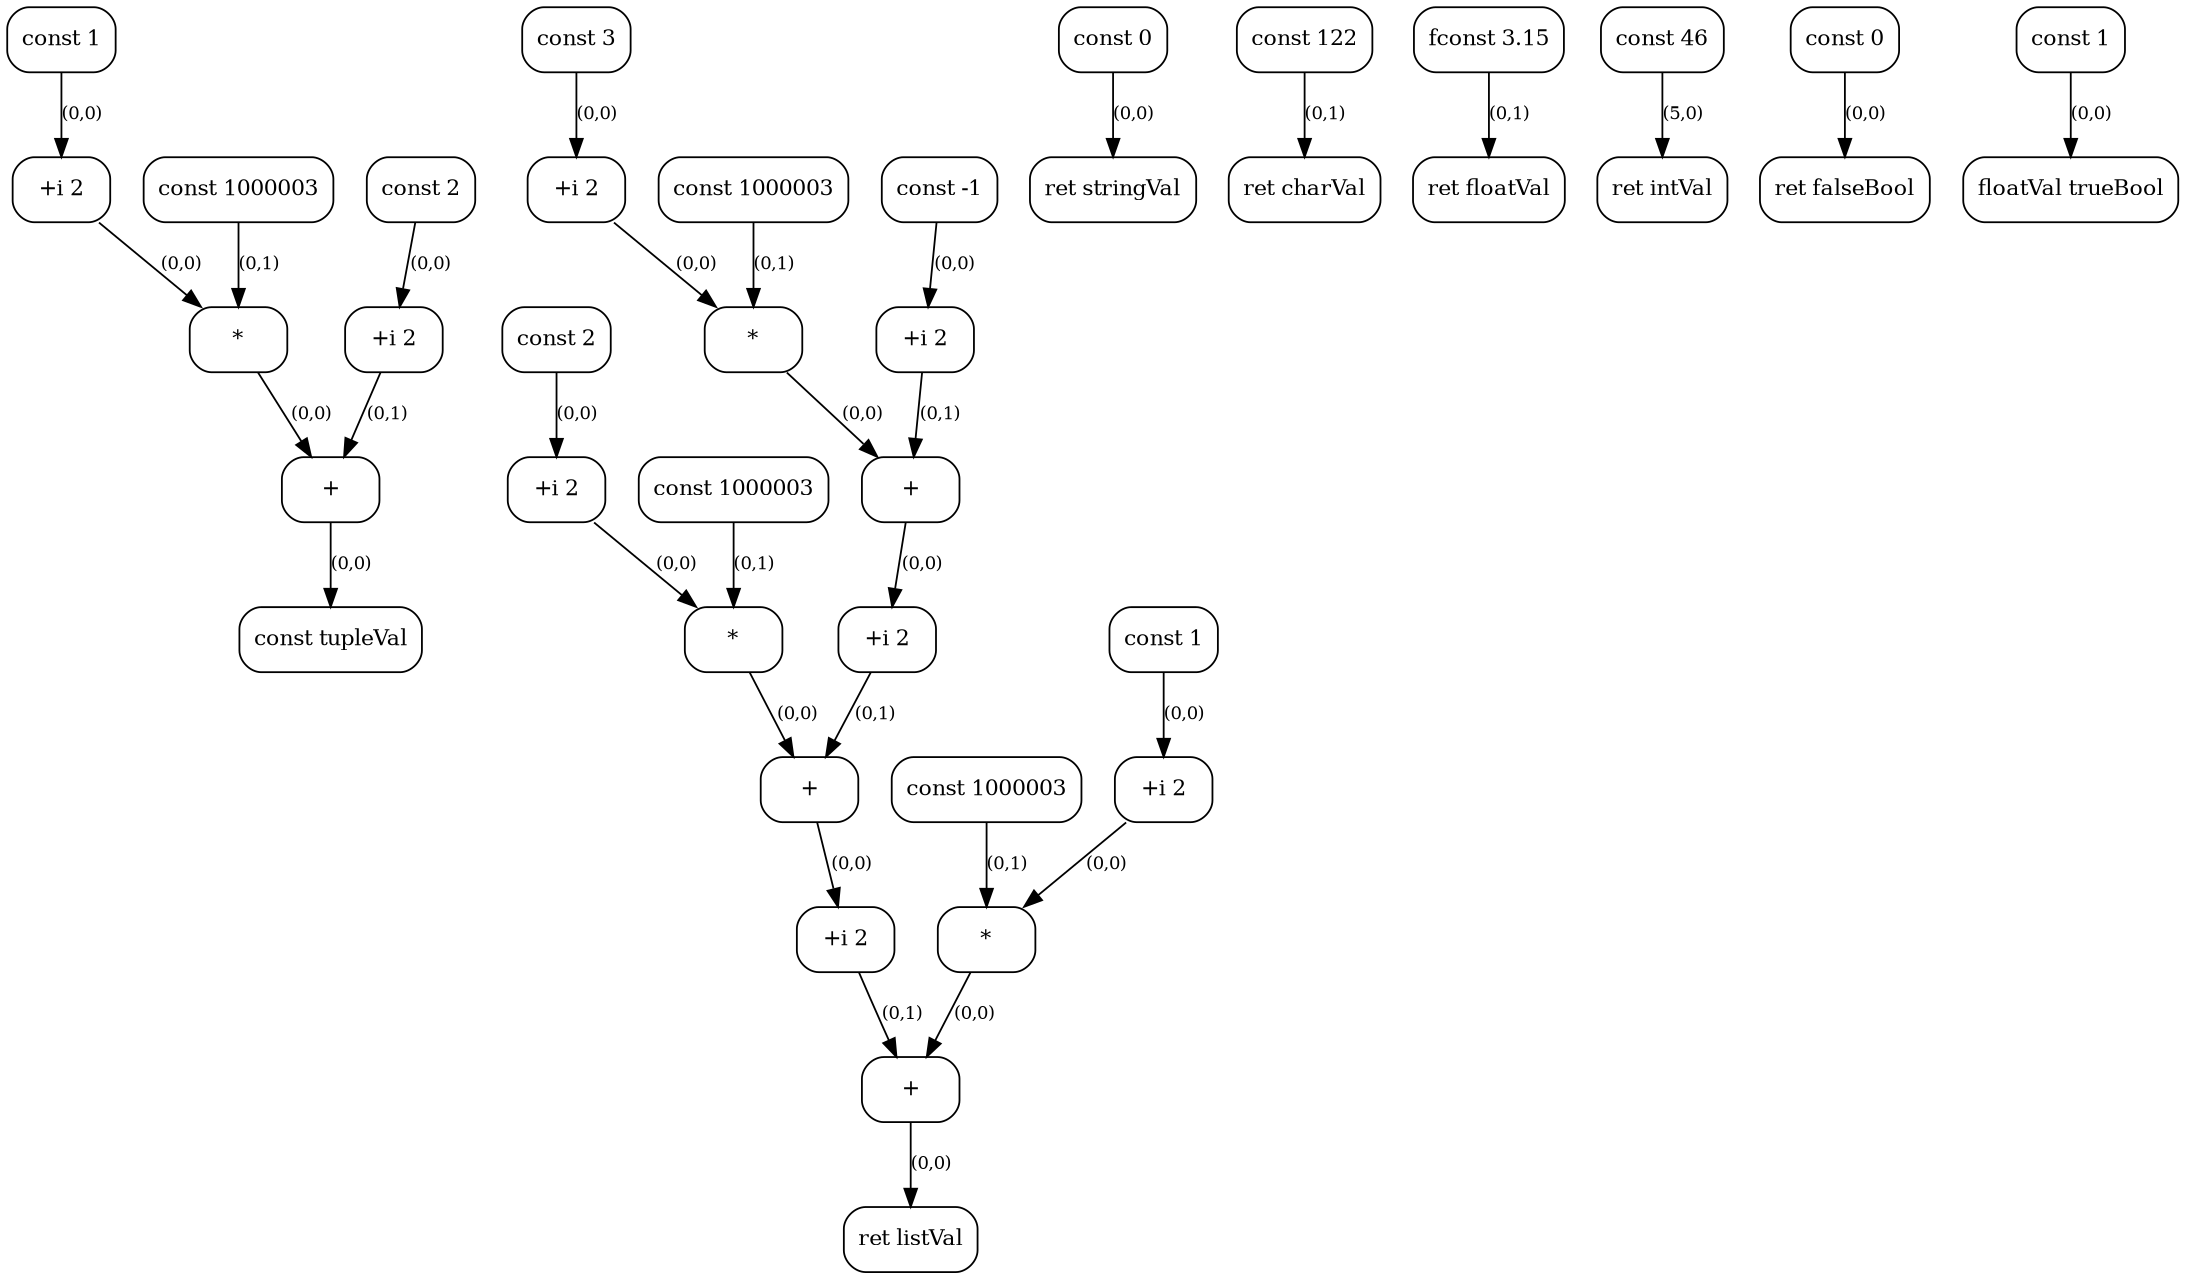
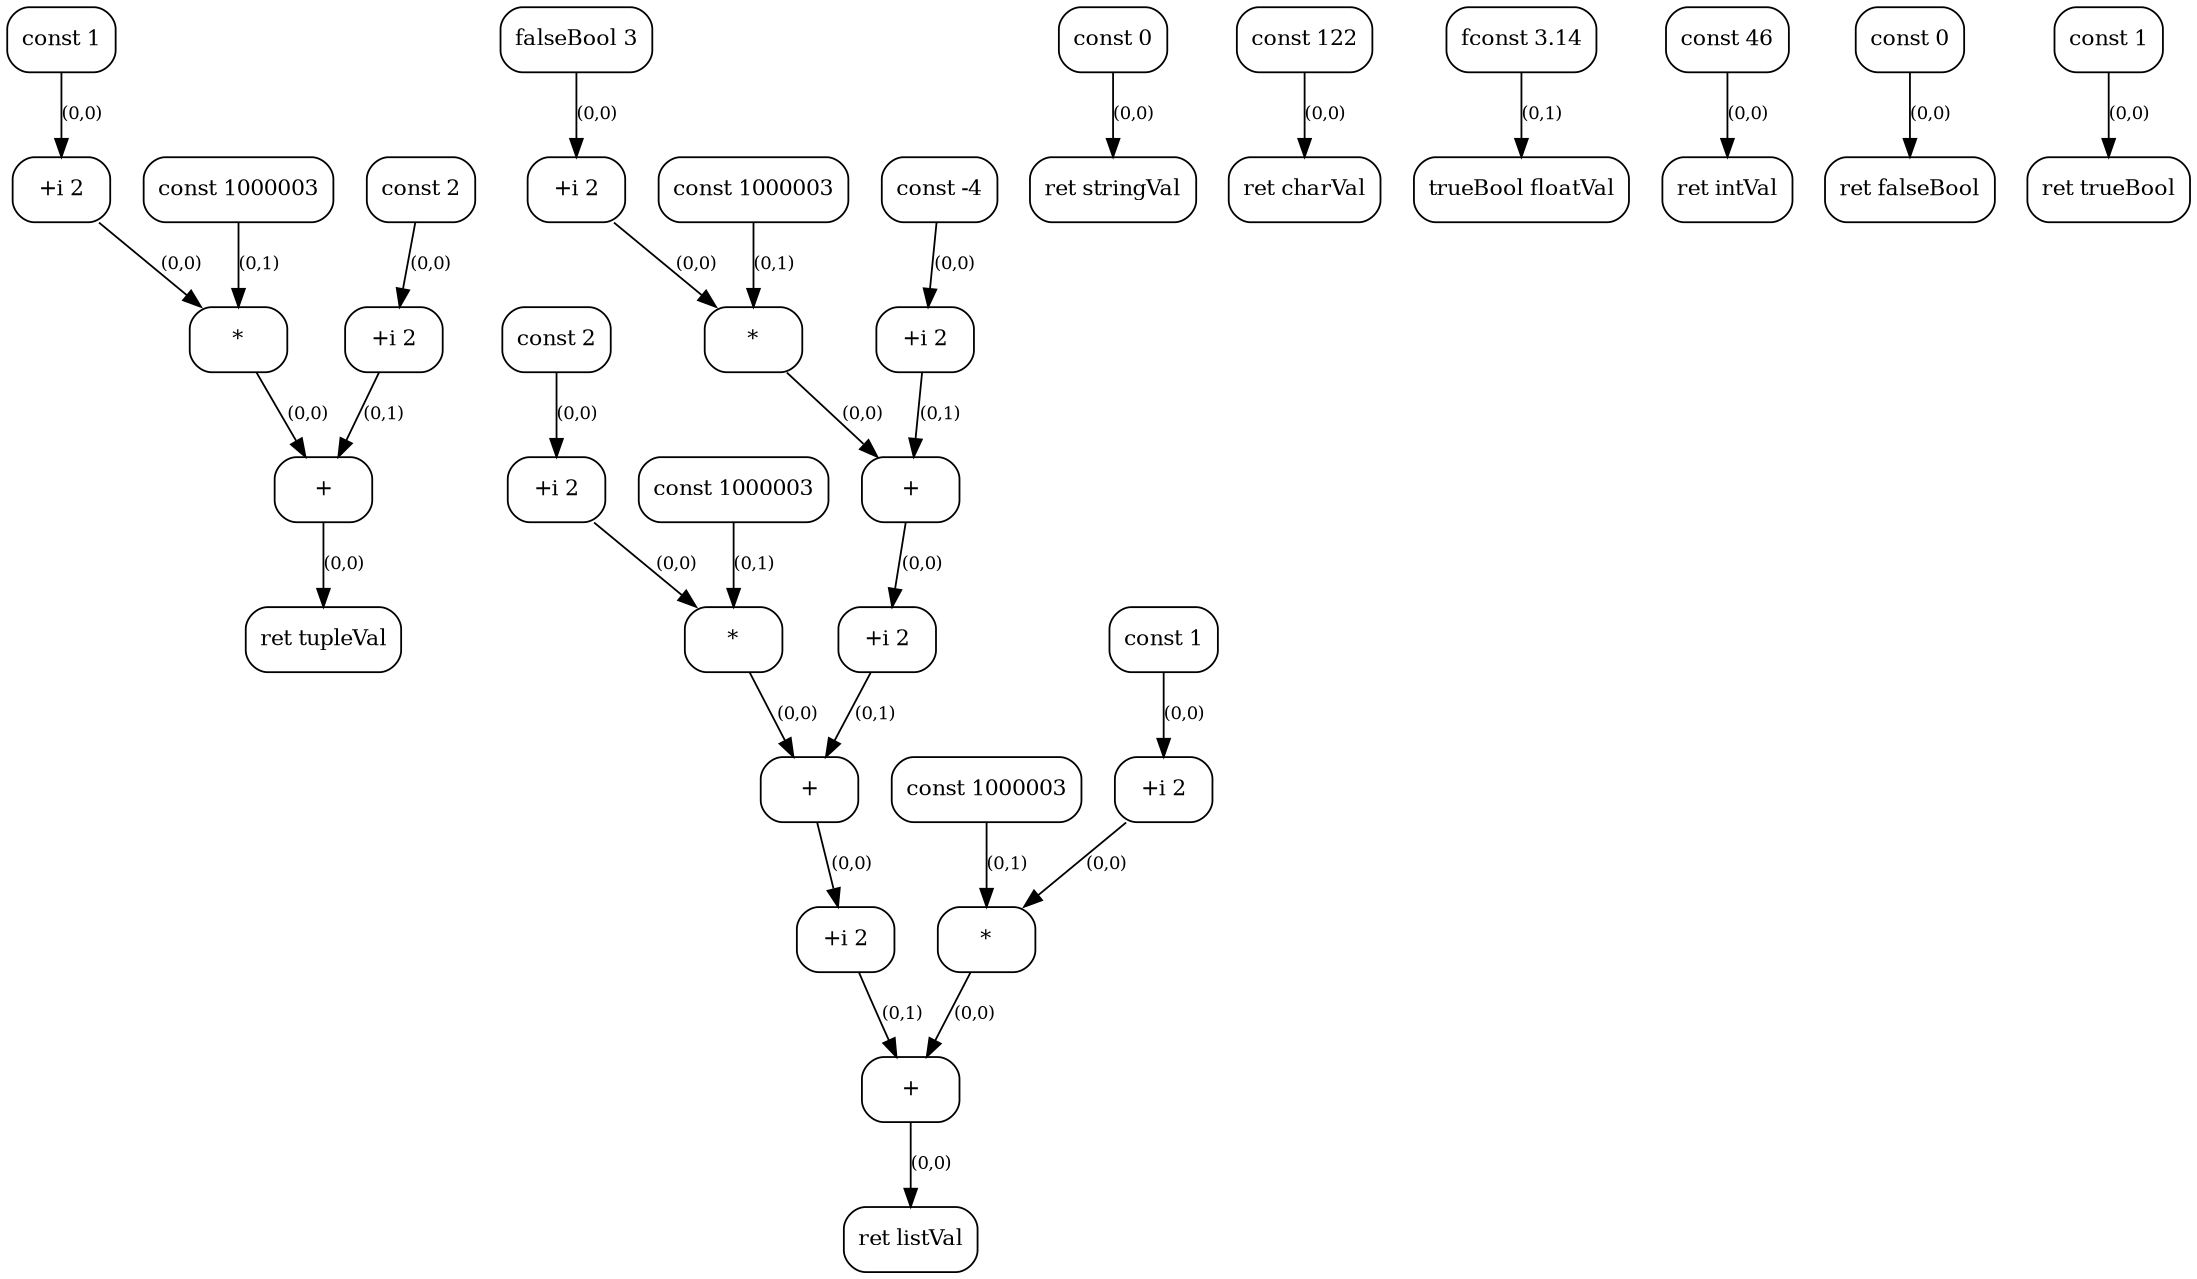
(576, 40) -> (576, 40)
(1489, 40) -> (1521, 40)
(1325, 115) -> (1325, 115)
(1683, 115) -> (1748, 115)
(940, 190) -> (940, 190)
(1489, 190) -> (1521, 190)
(2071, 190) -> (2109, 190)
(331, 640) -> (323, 640)
